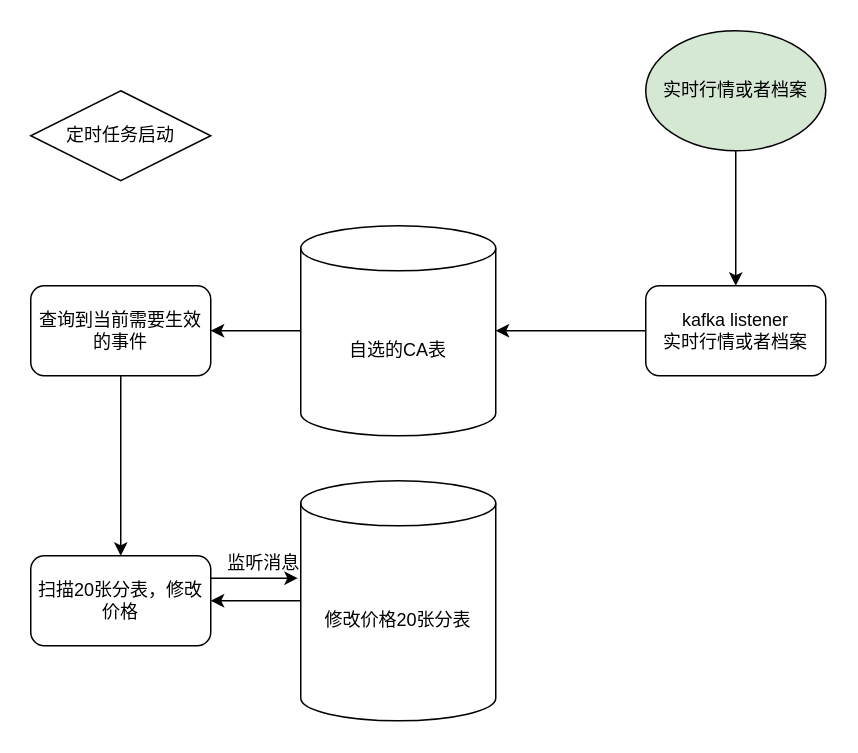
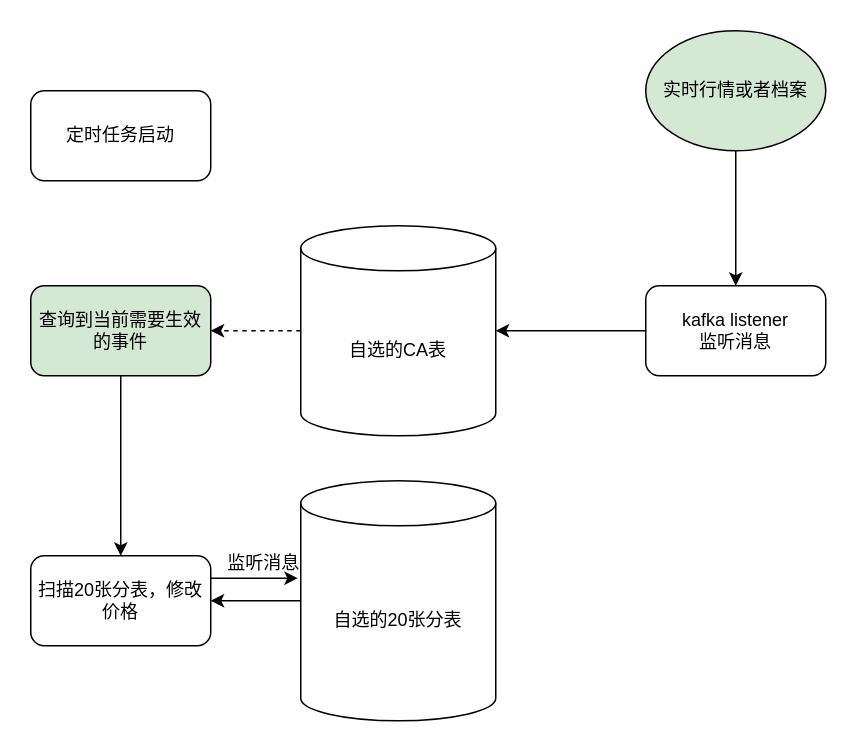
(121, 136) -> (121, 136)
(121, 331) -> (121, 331)
(259, 331) -> (259, 331)
(736, 331) -> (736, 331)
(398, 620) -> (398, 620)
